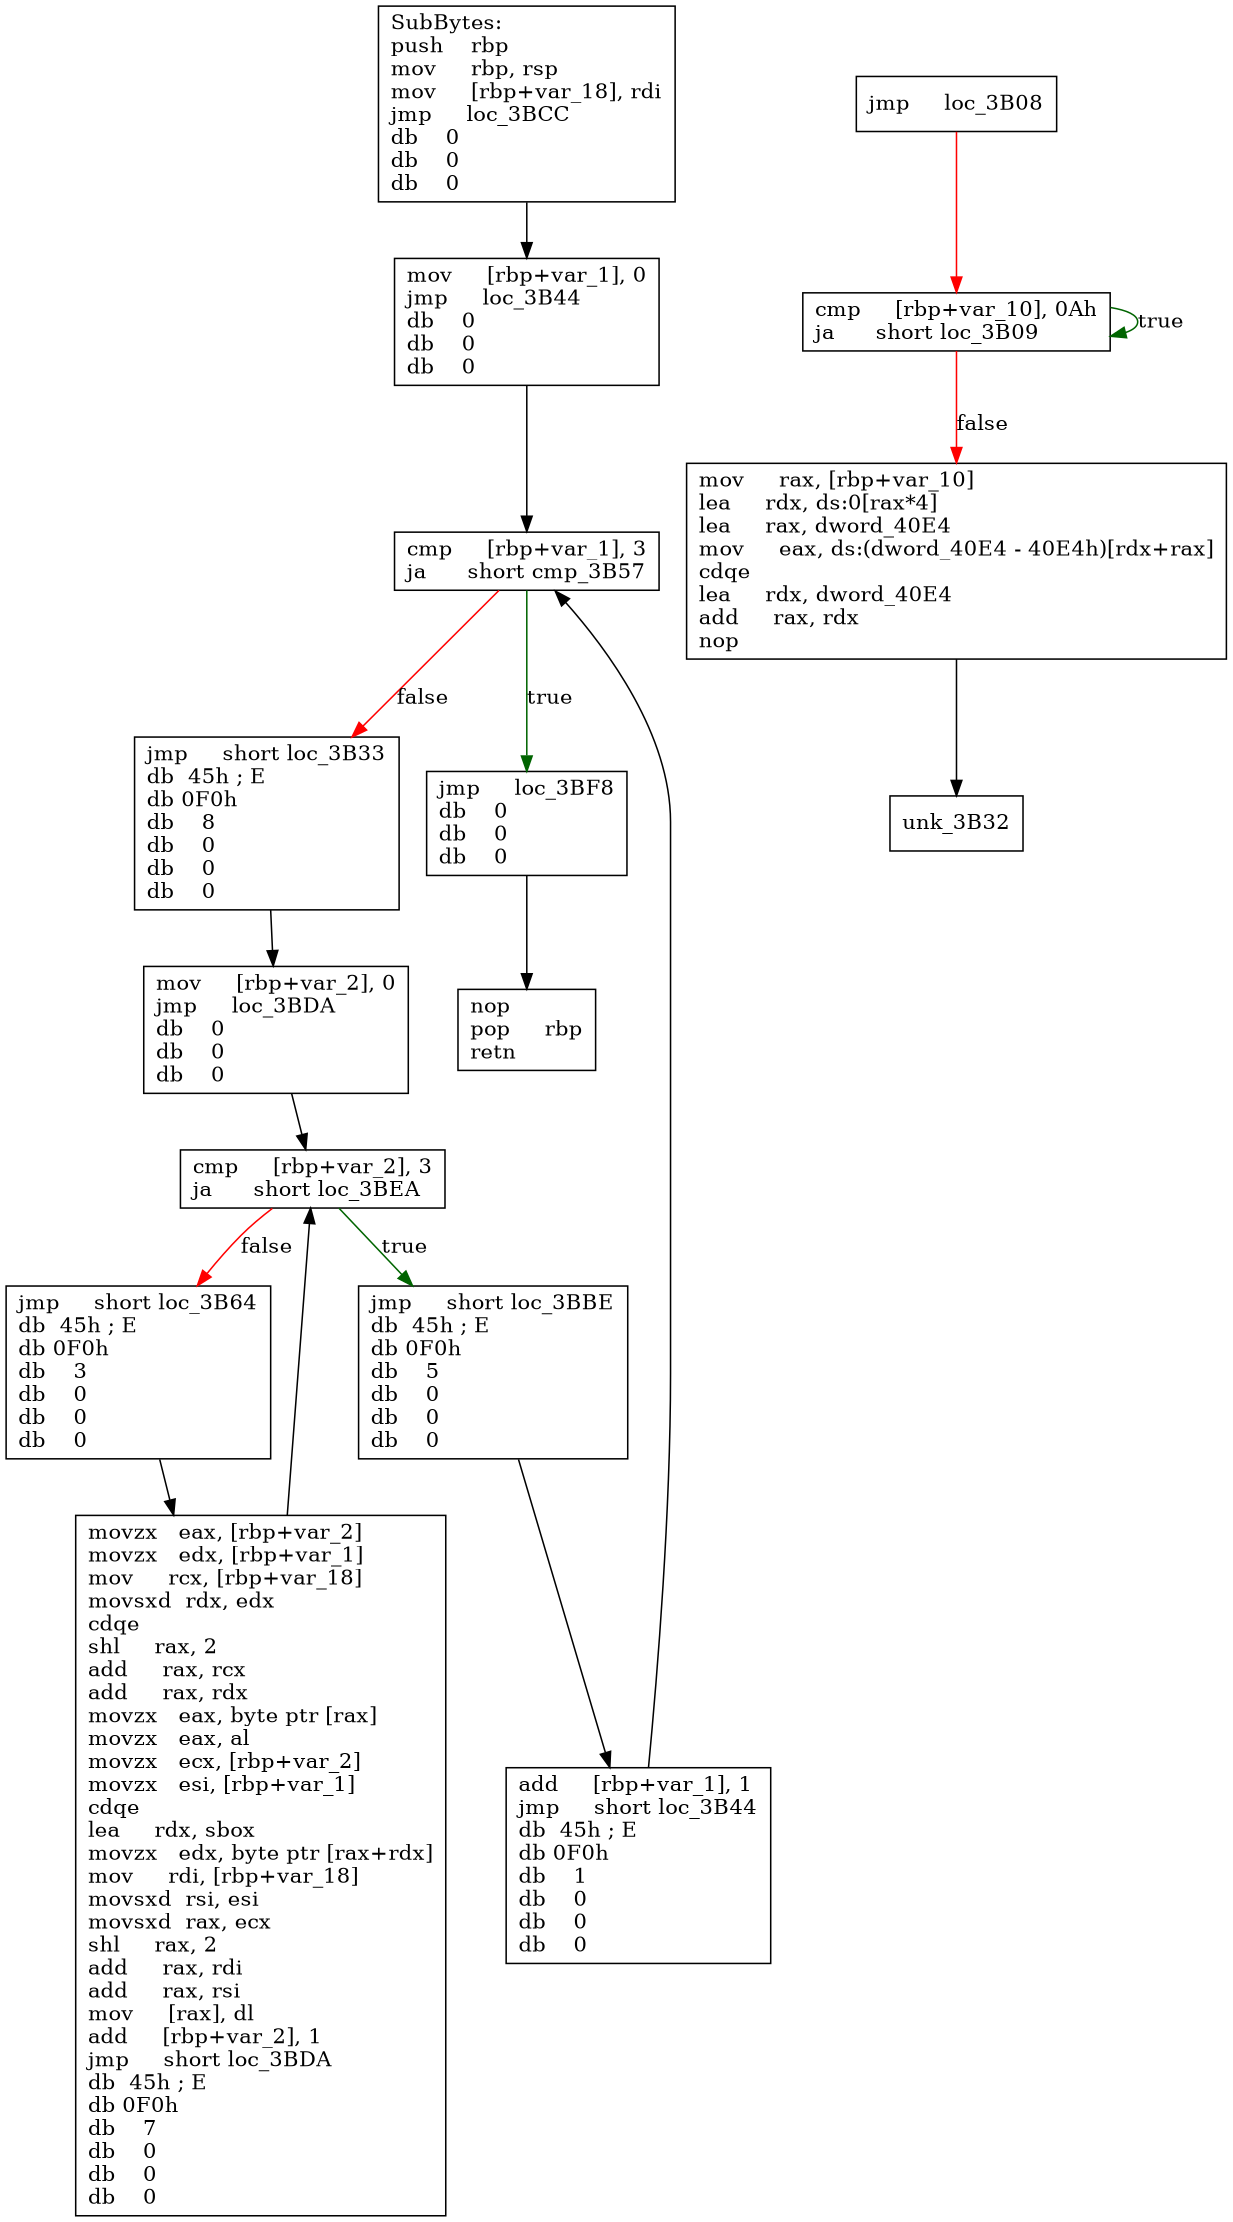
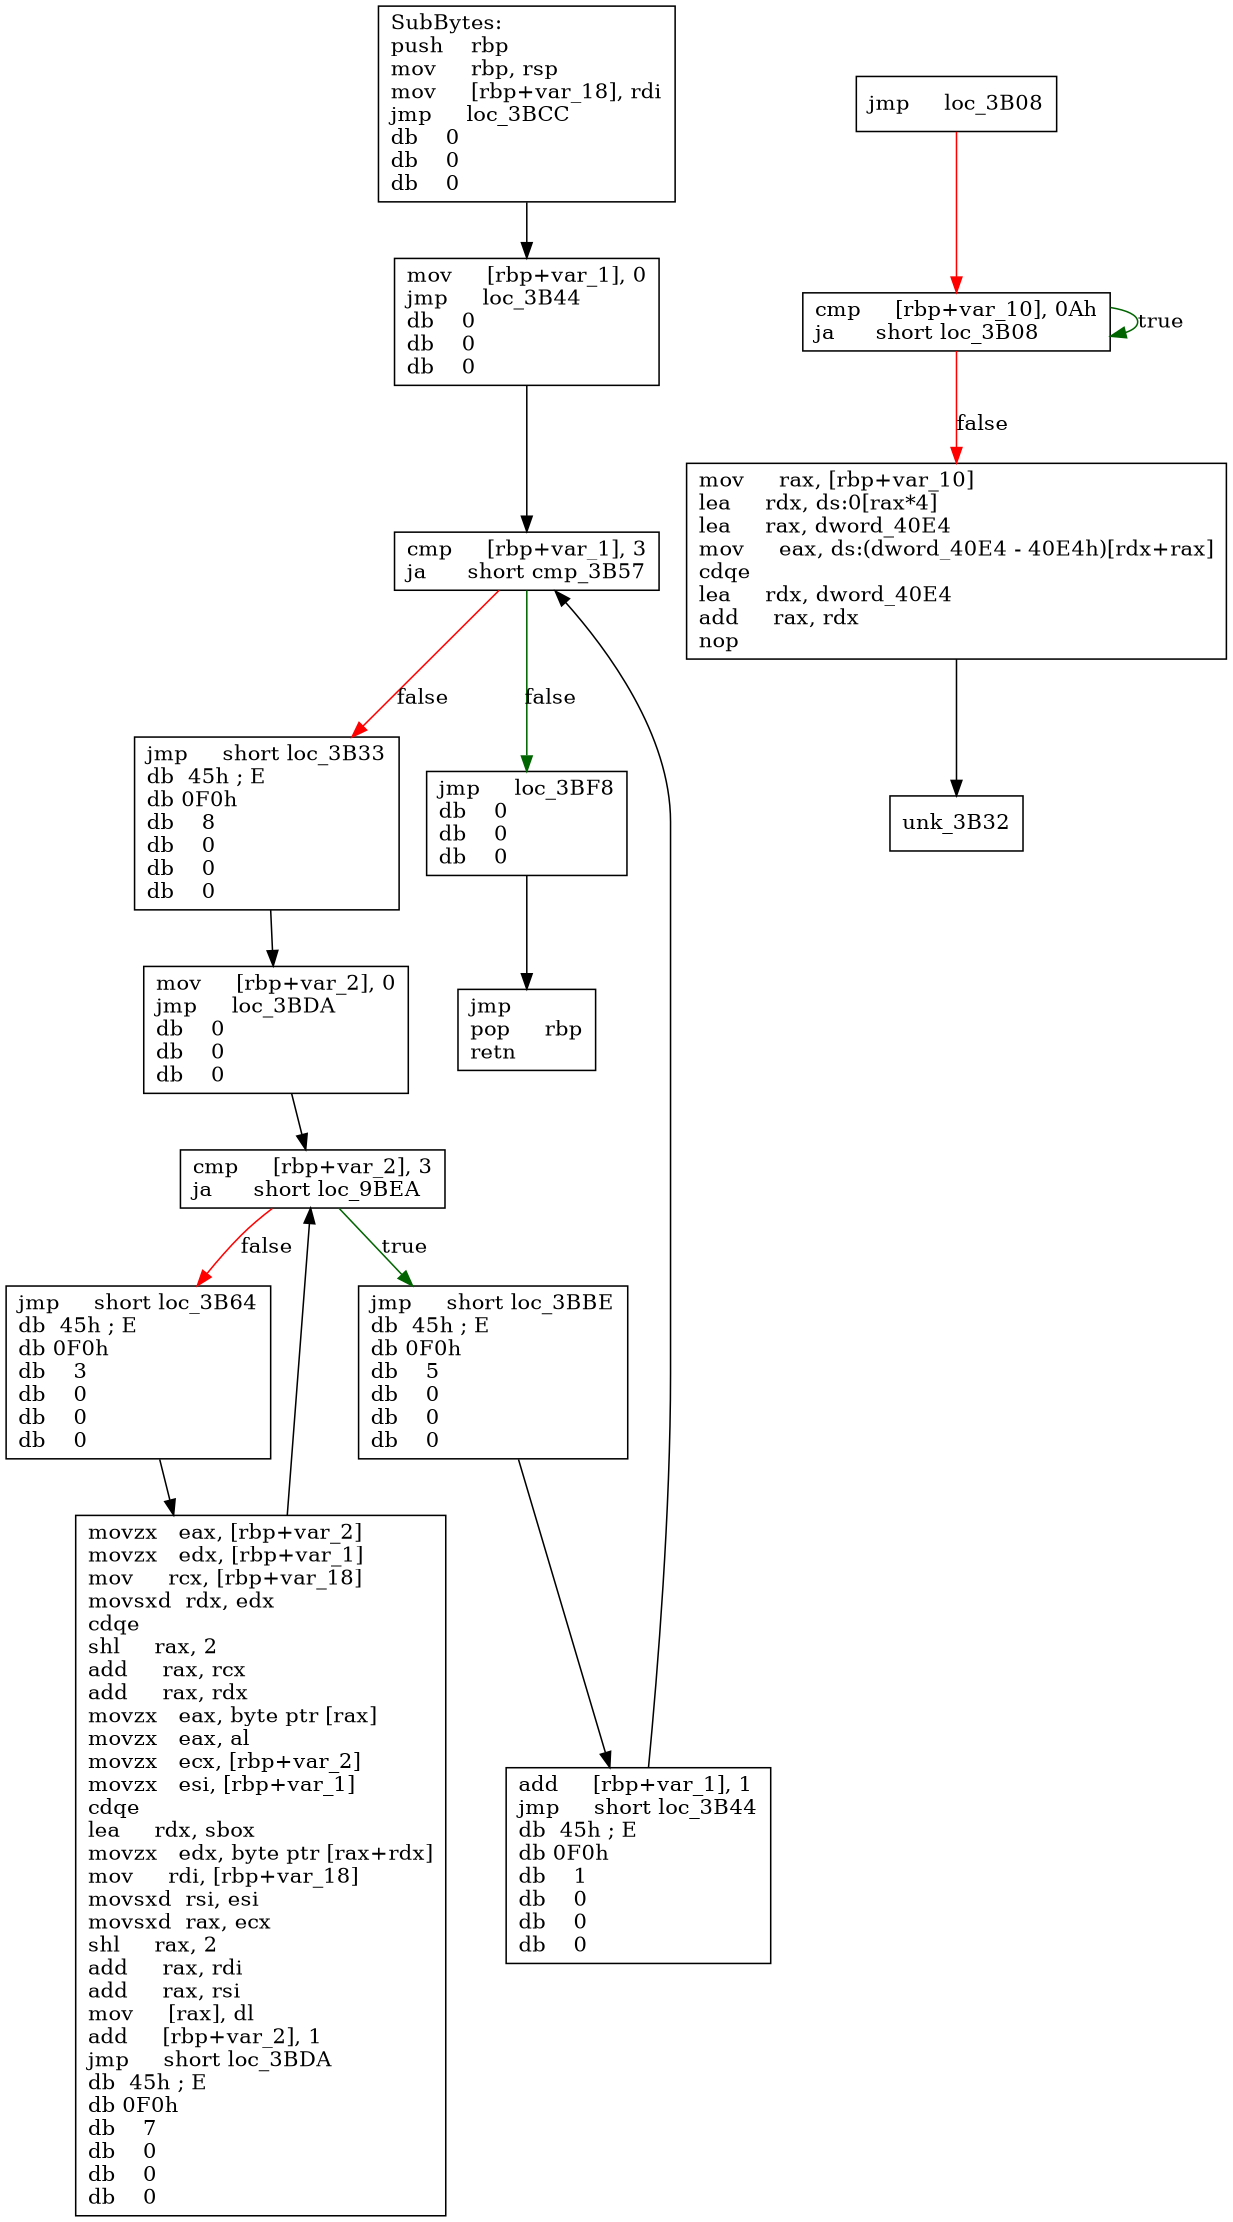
(956, 322) -> (956, 322)
(550, 698) -> (550, 698)
(527, 1030) -> (527, 1030)
(313, 1179) -> (313, 1179)
